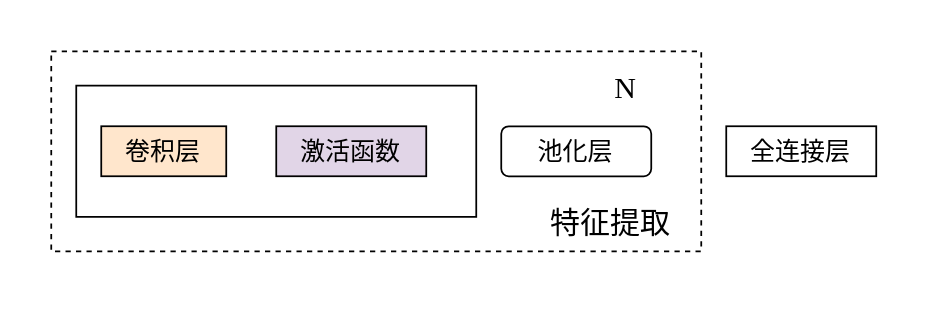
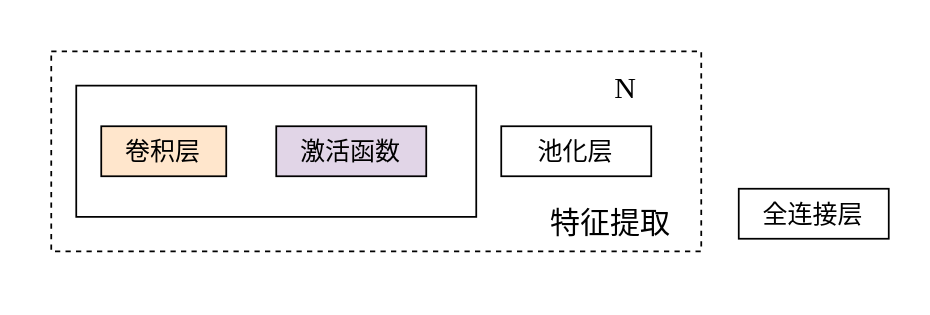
(576, 151) -> (576, 151)
(801, 151) -> (814, 214)
